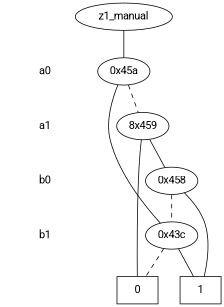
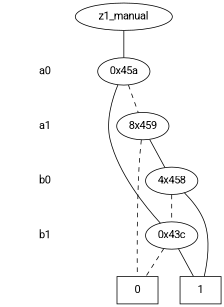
(172, 181) -> (172, 181)
(138, 208) -> (138, 208)
